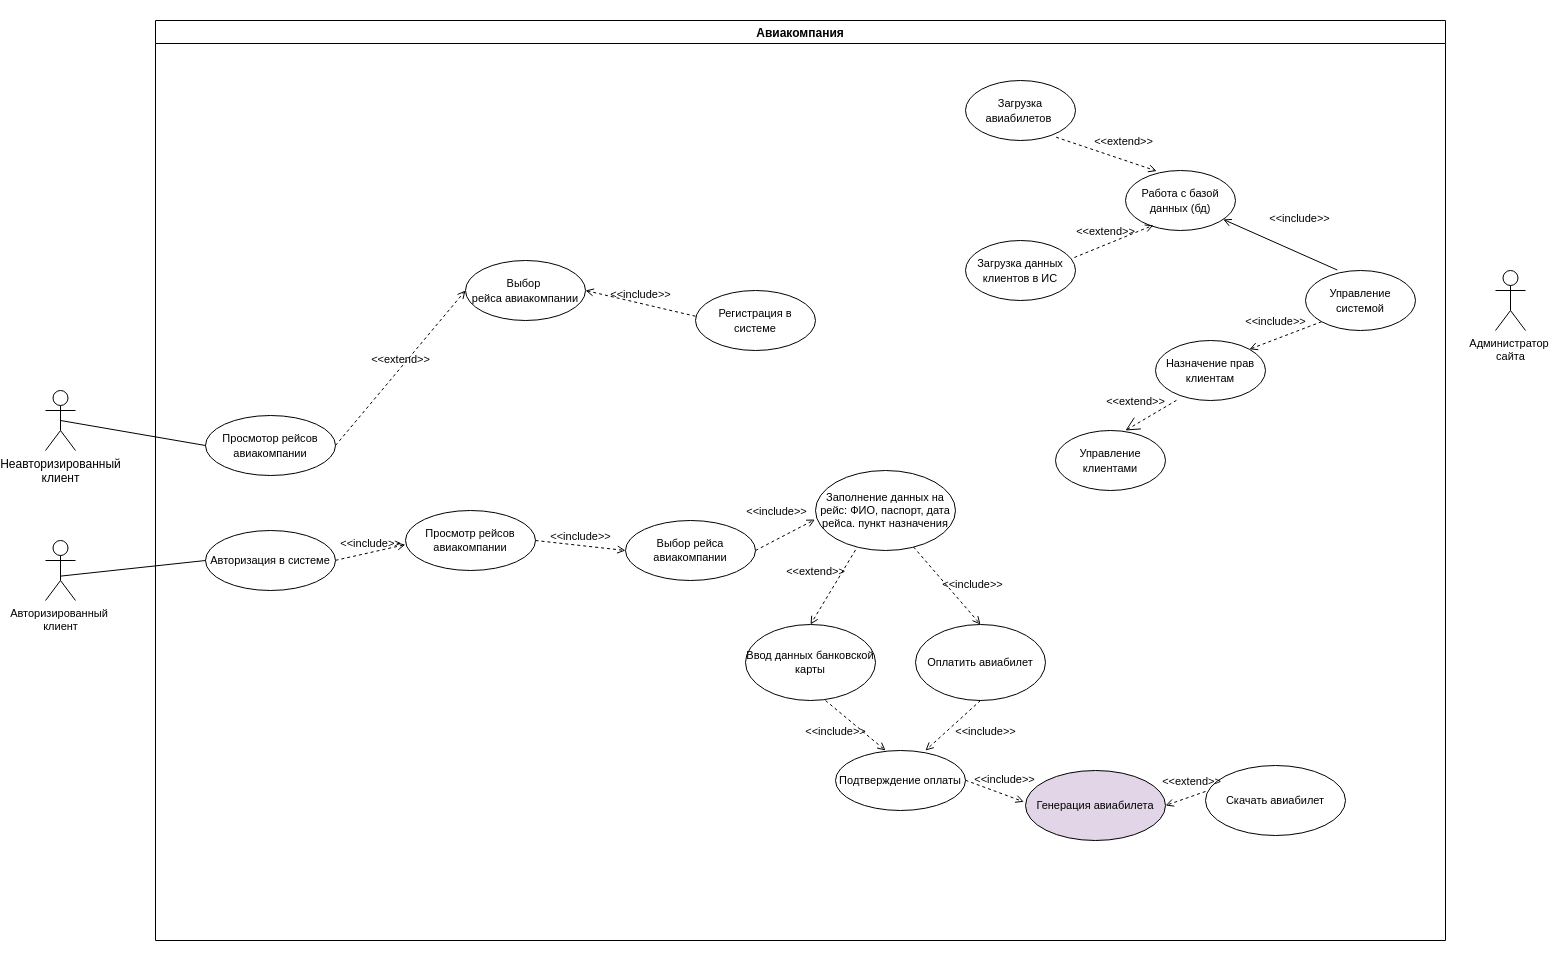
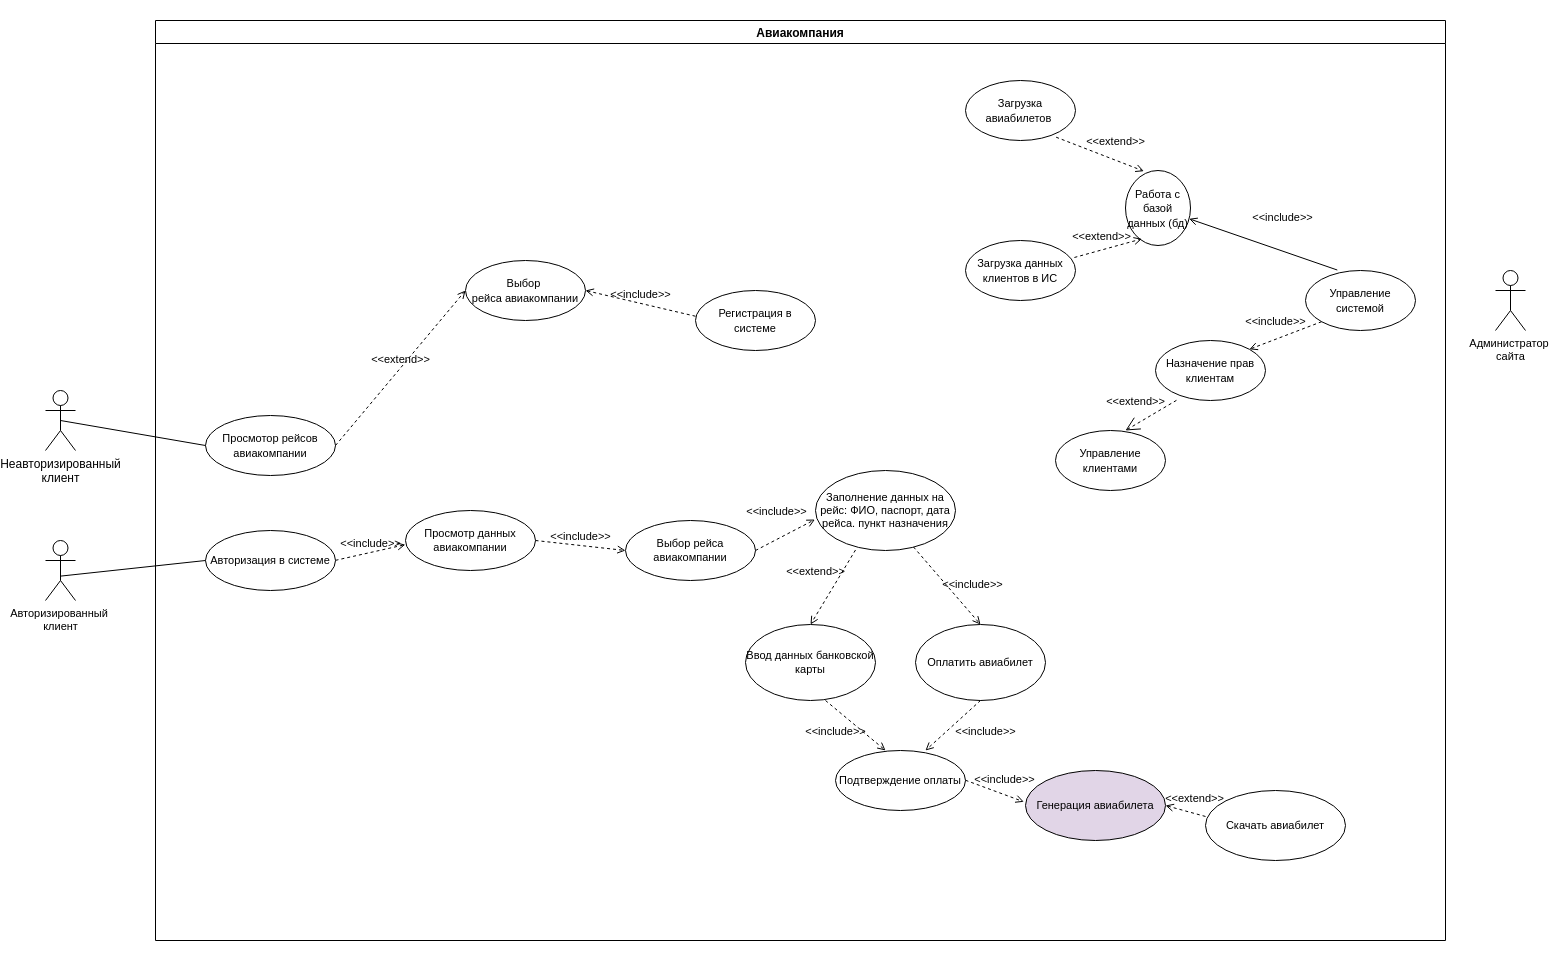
(1181, 201) -> (1158, 208)
(471, 541) -> (471, 541)
(1276, 801) -> (1276, 826)
